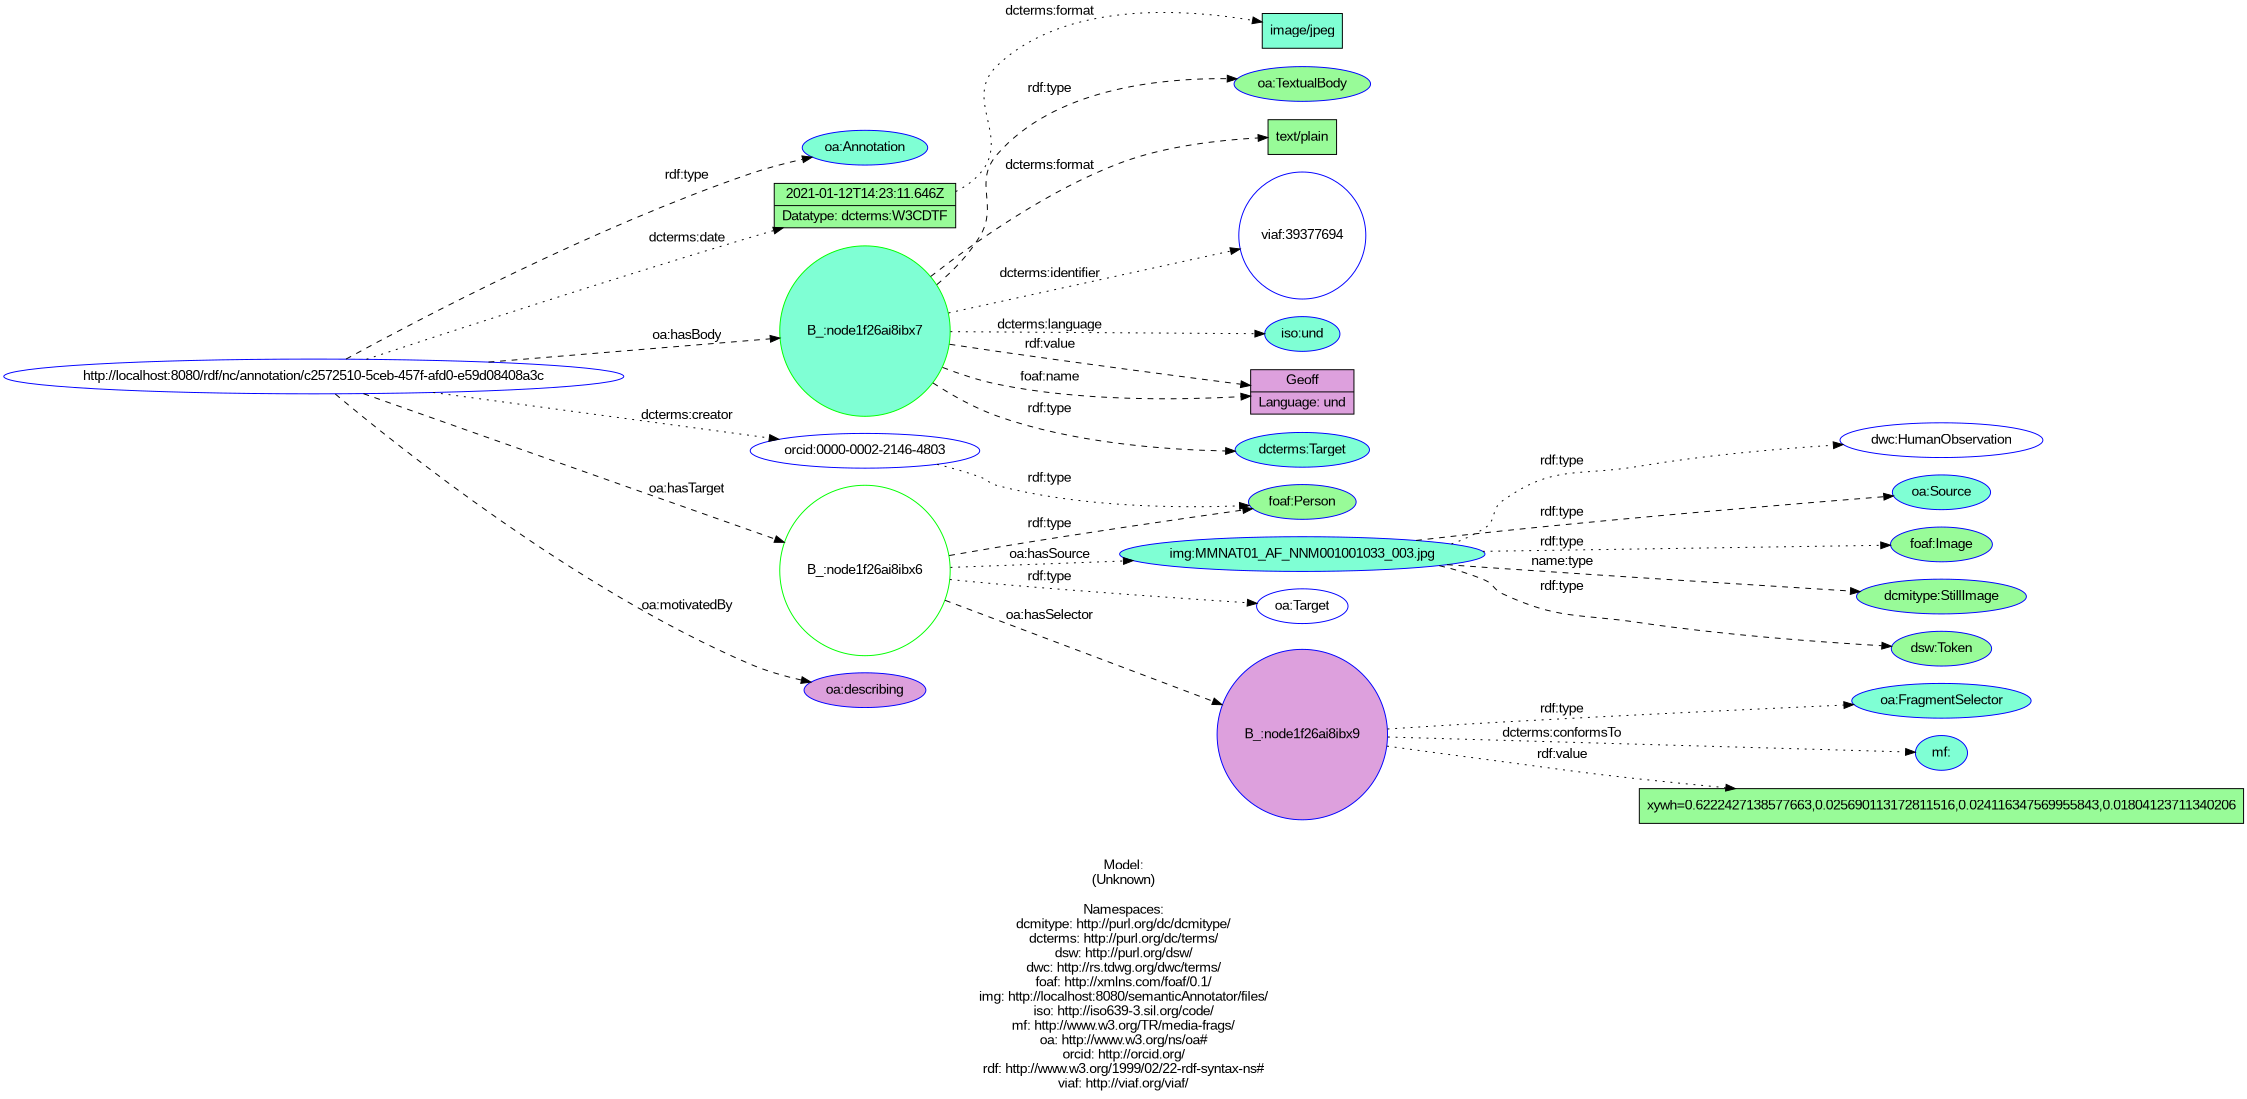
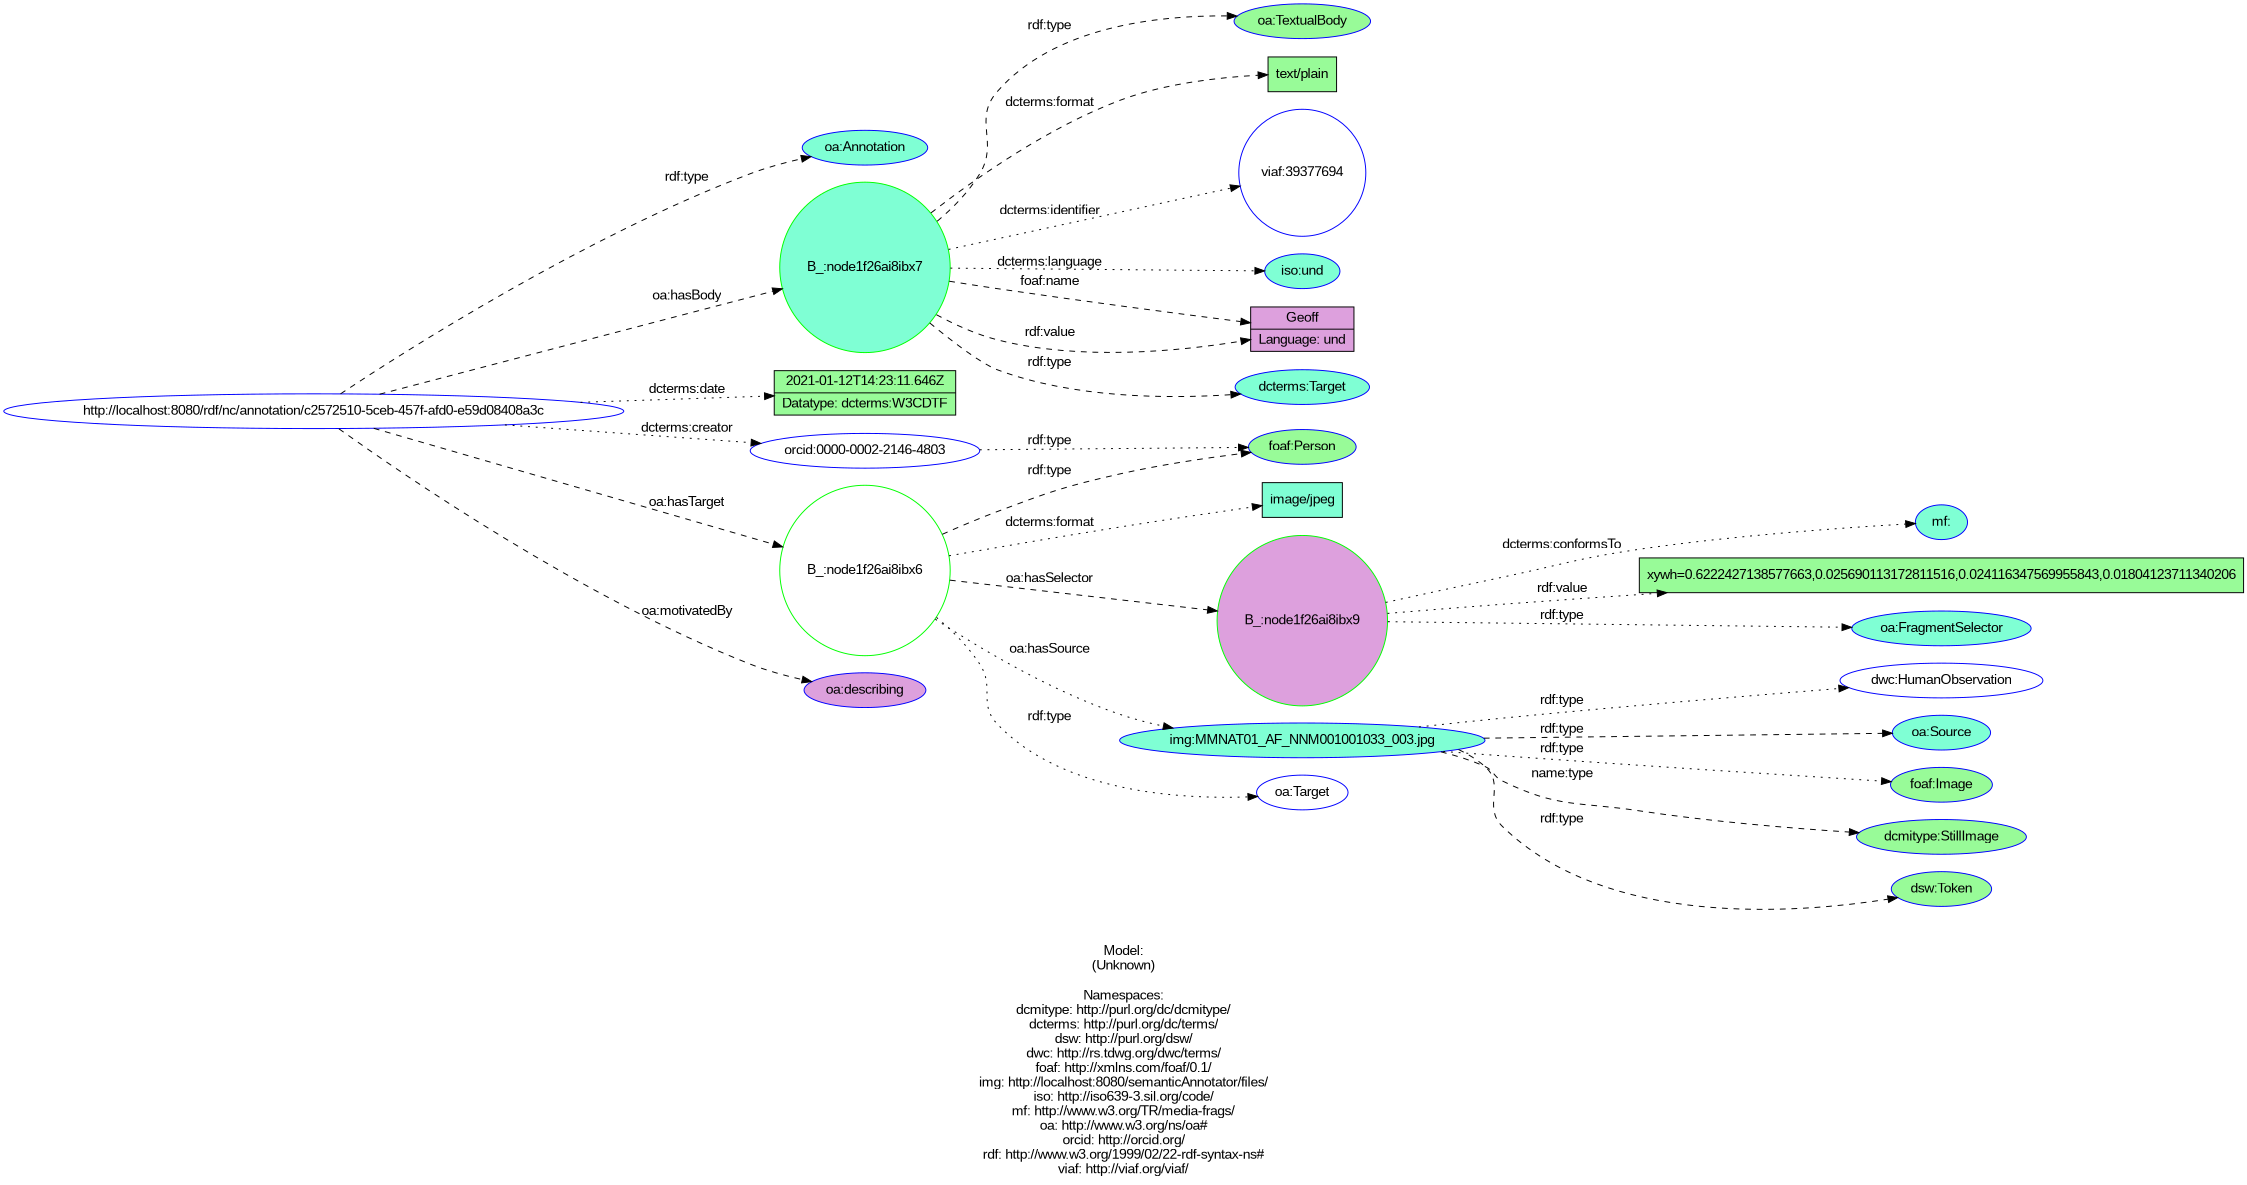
(1049, 33) -> (1100, 530)
(1302, 735) -> (1302, 621)
